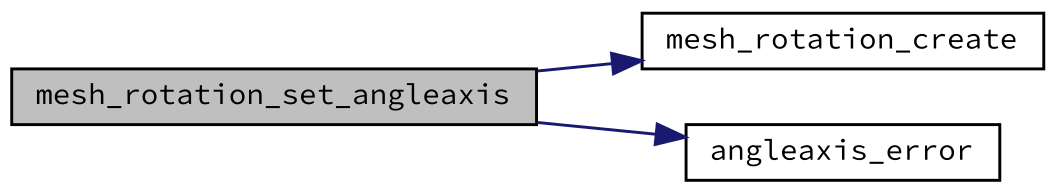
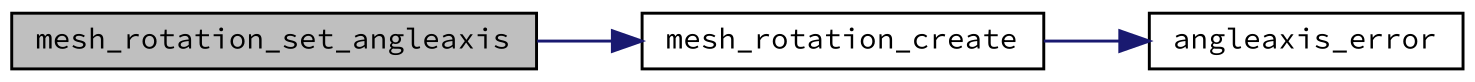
(596, 128) -> (1082, 41)
